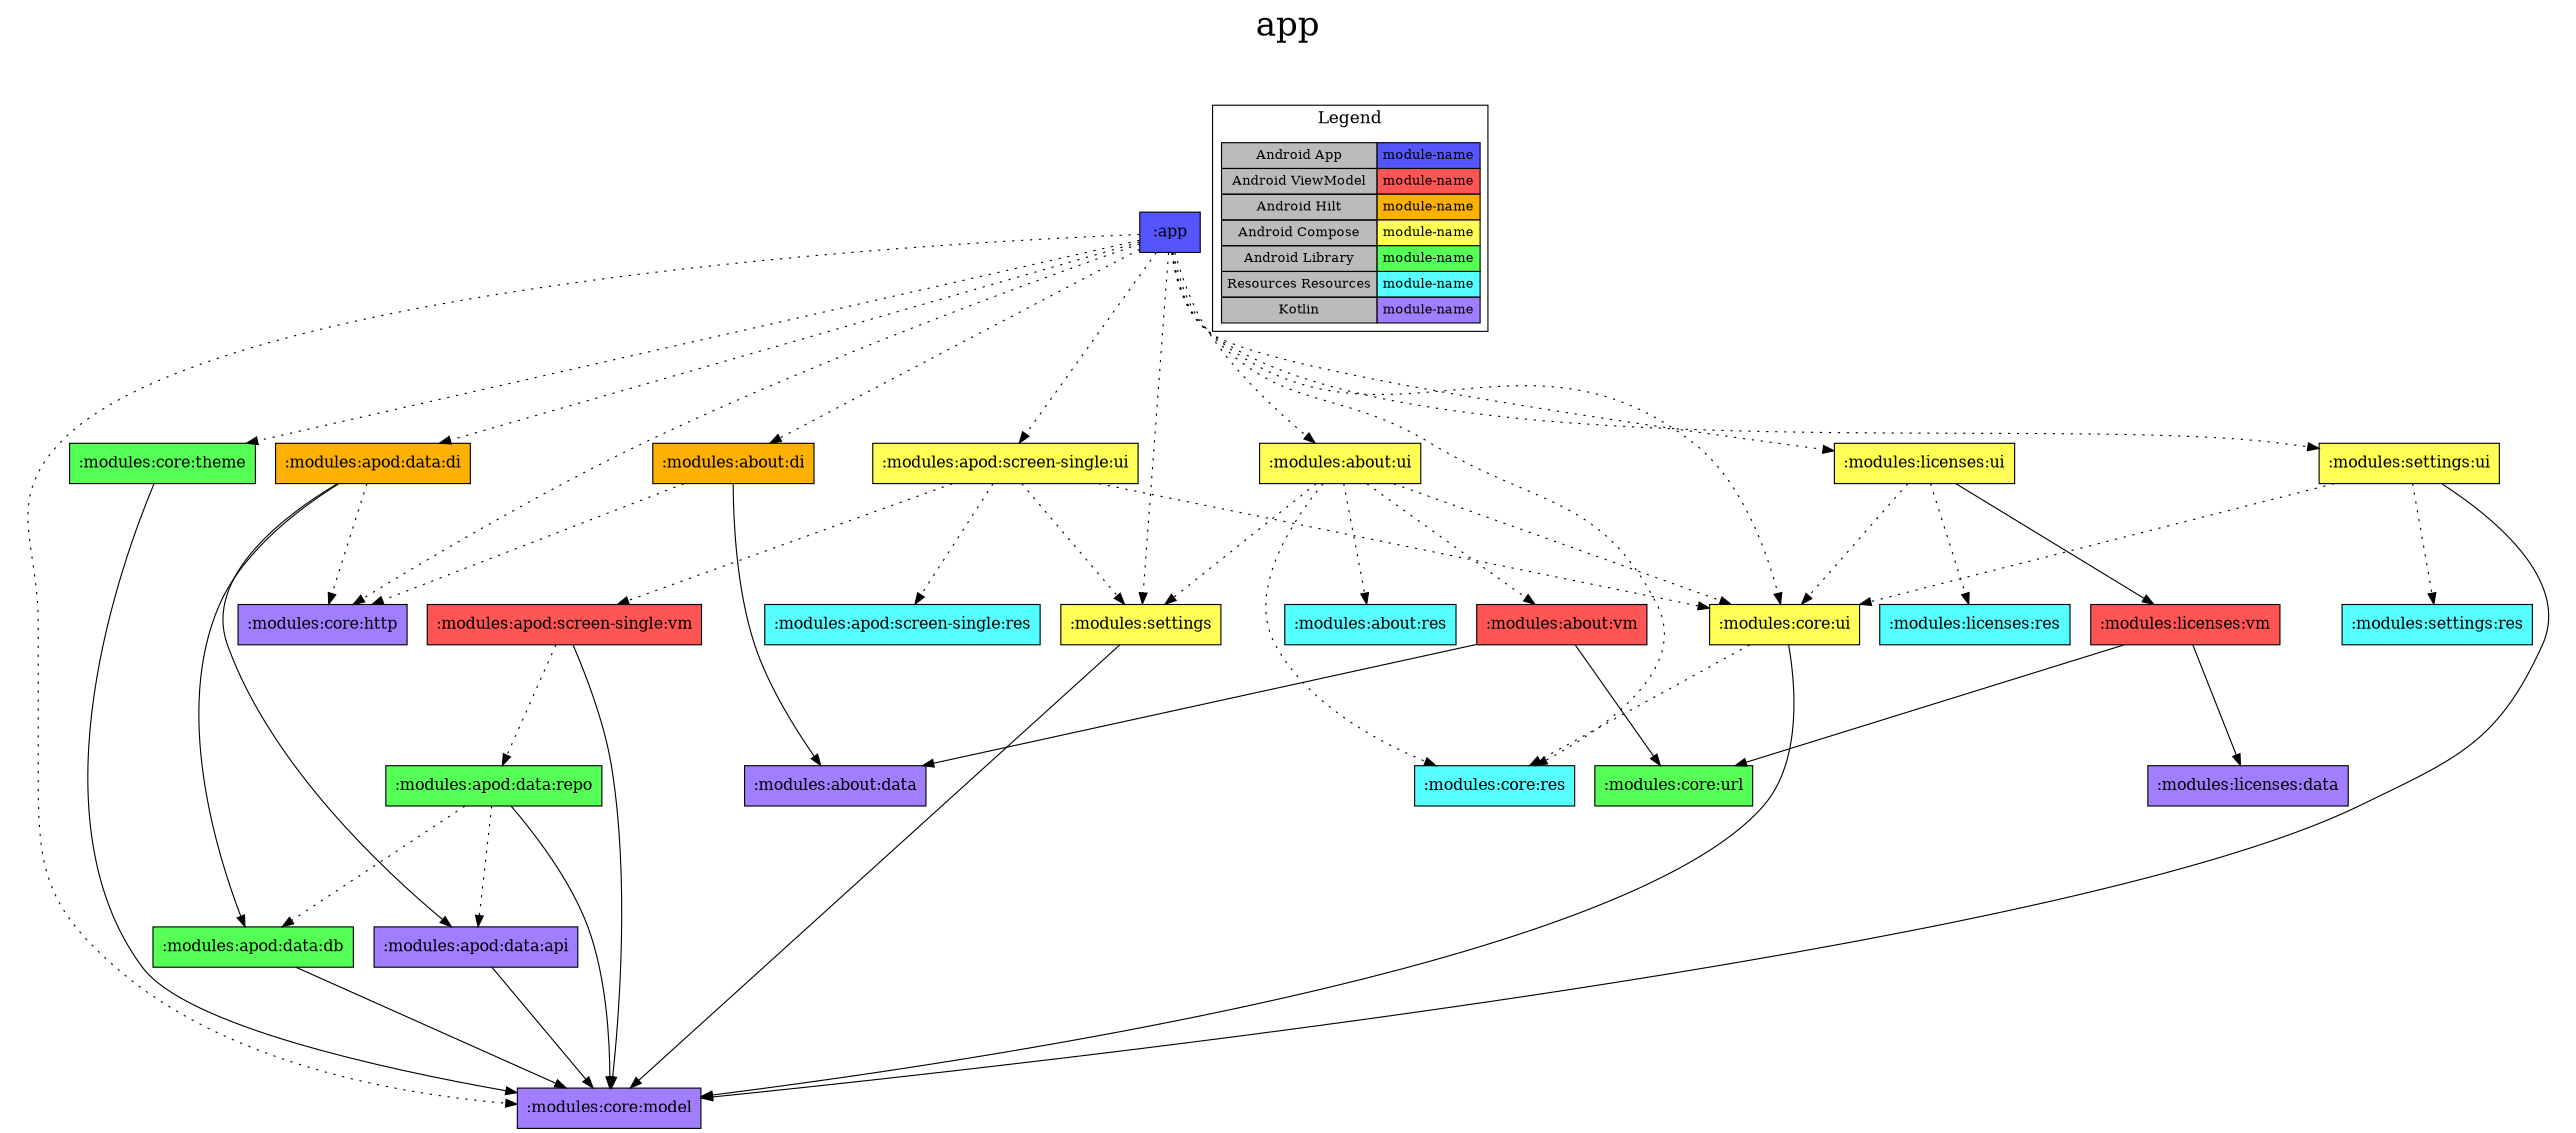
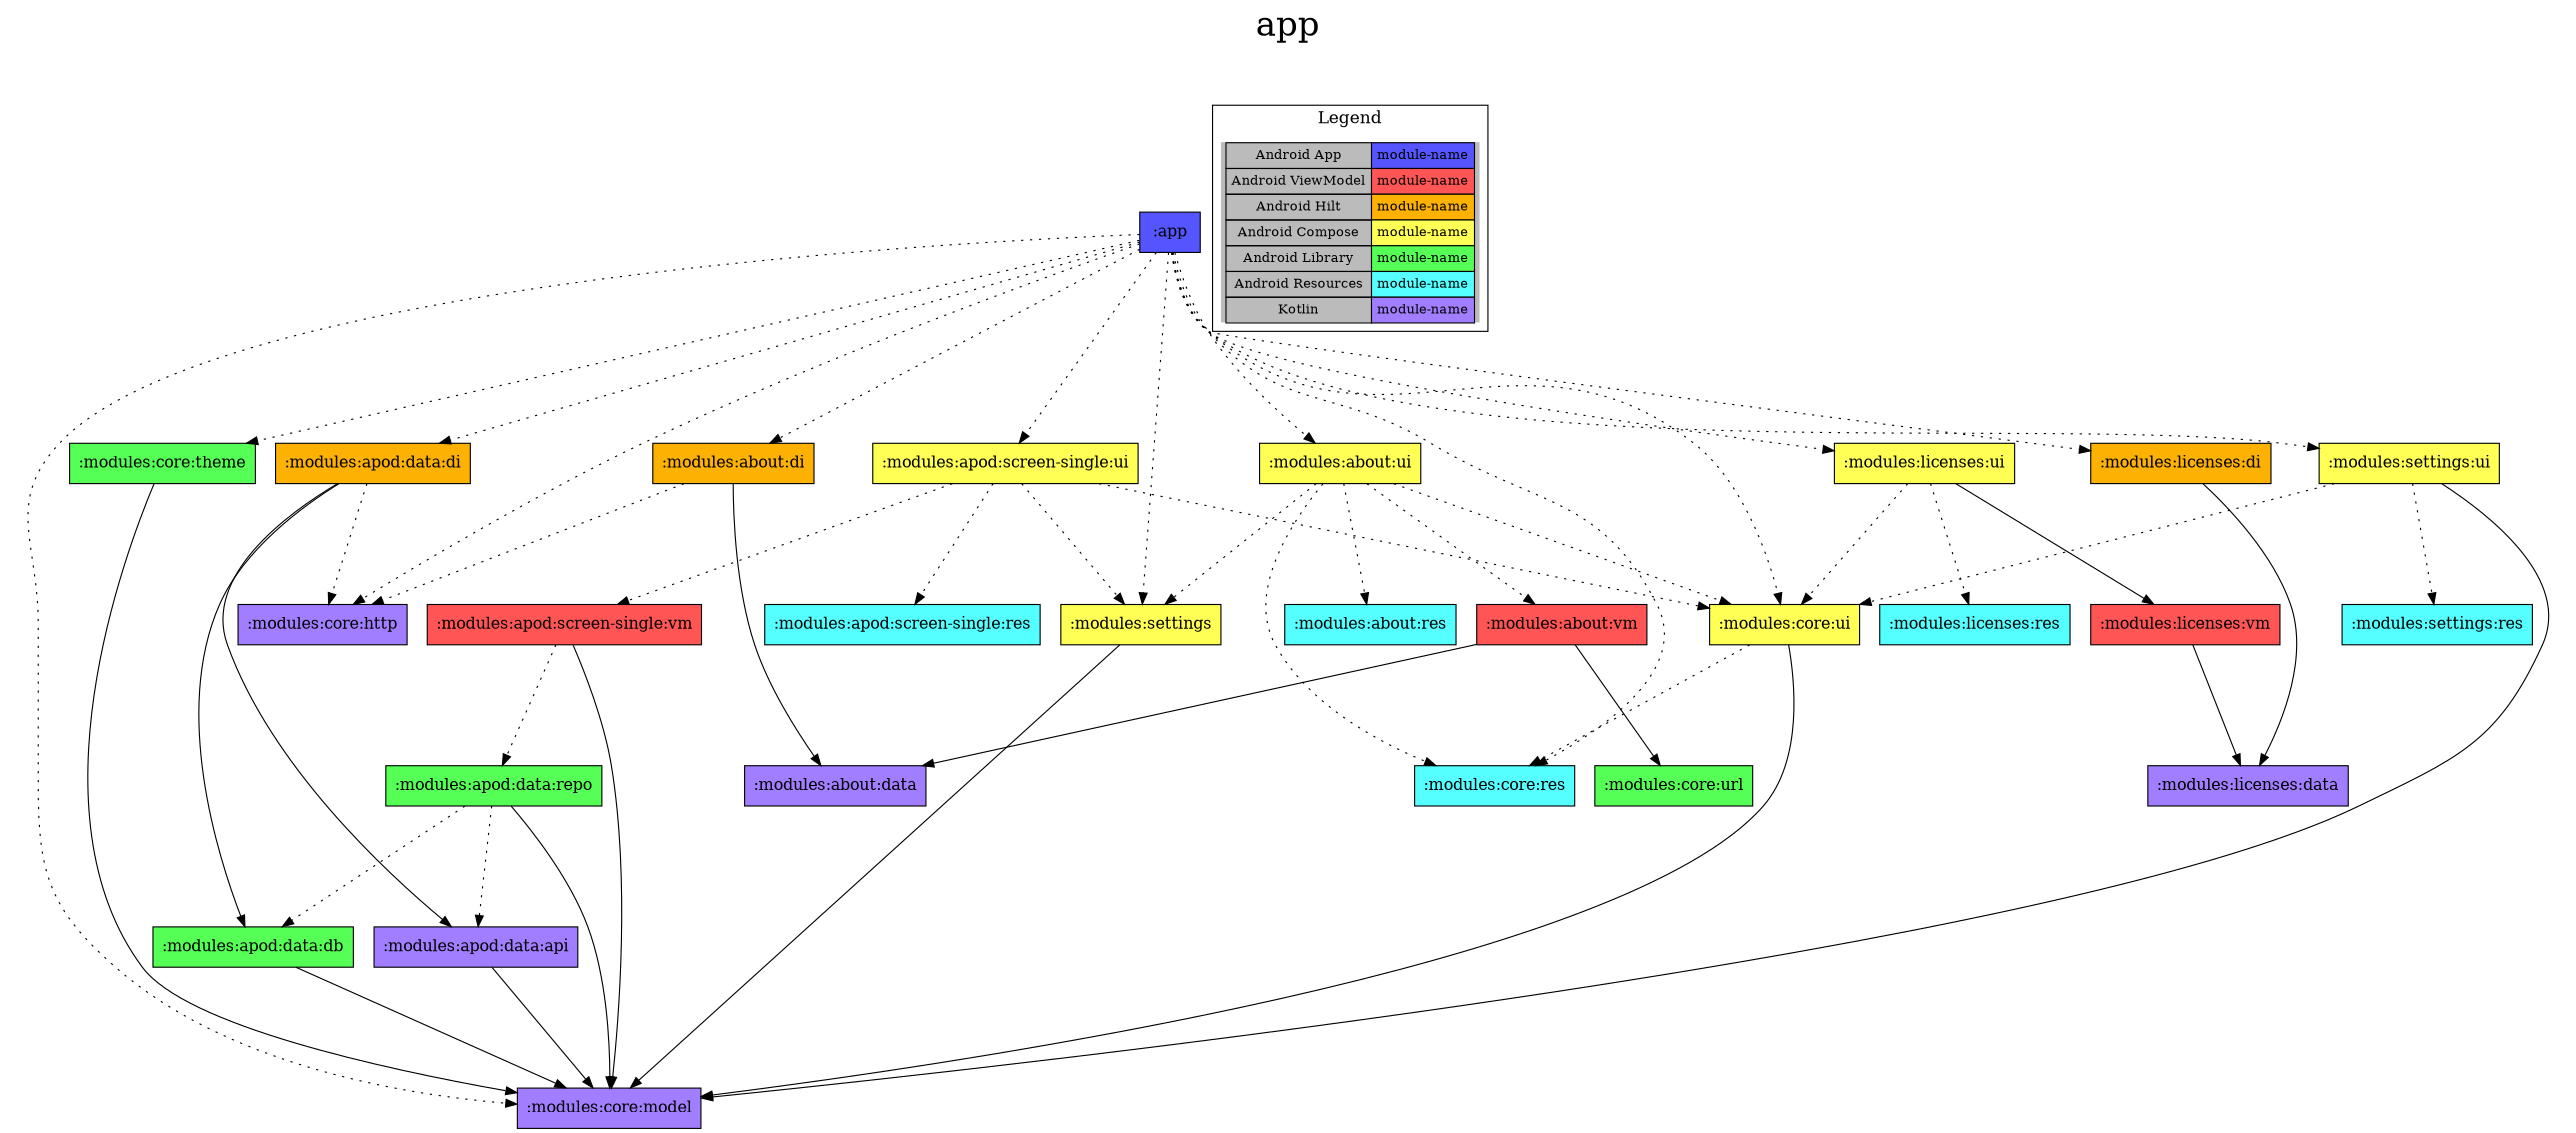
(1299, 284) -> (1299, 284)
none -> (2181, 463)
(1935, 704) -> none
